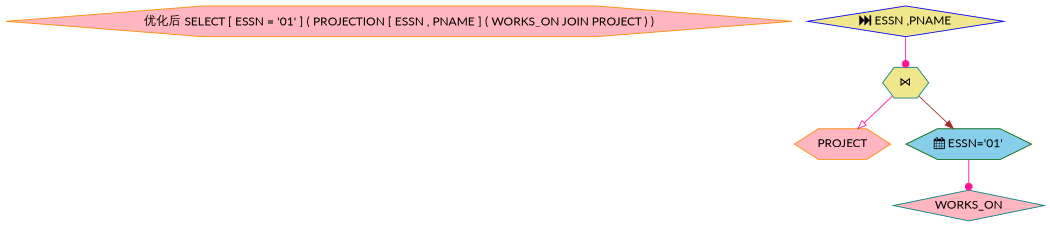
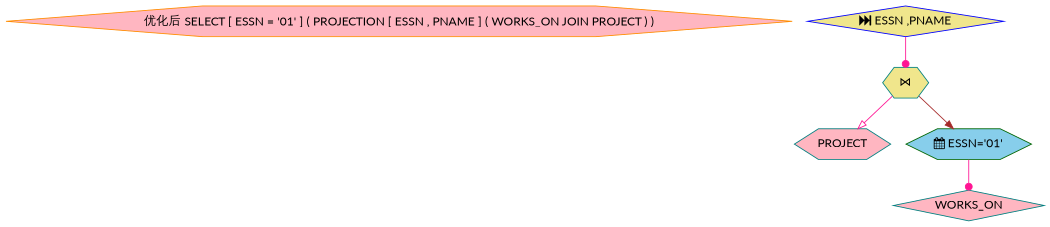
(843, 144) -> (843, 144)
